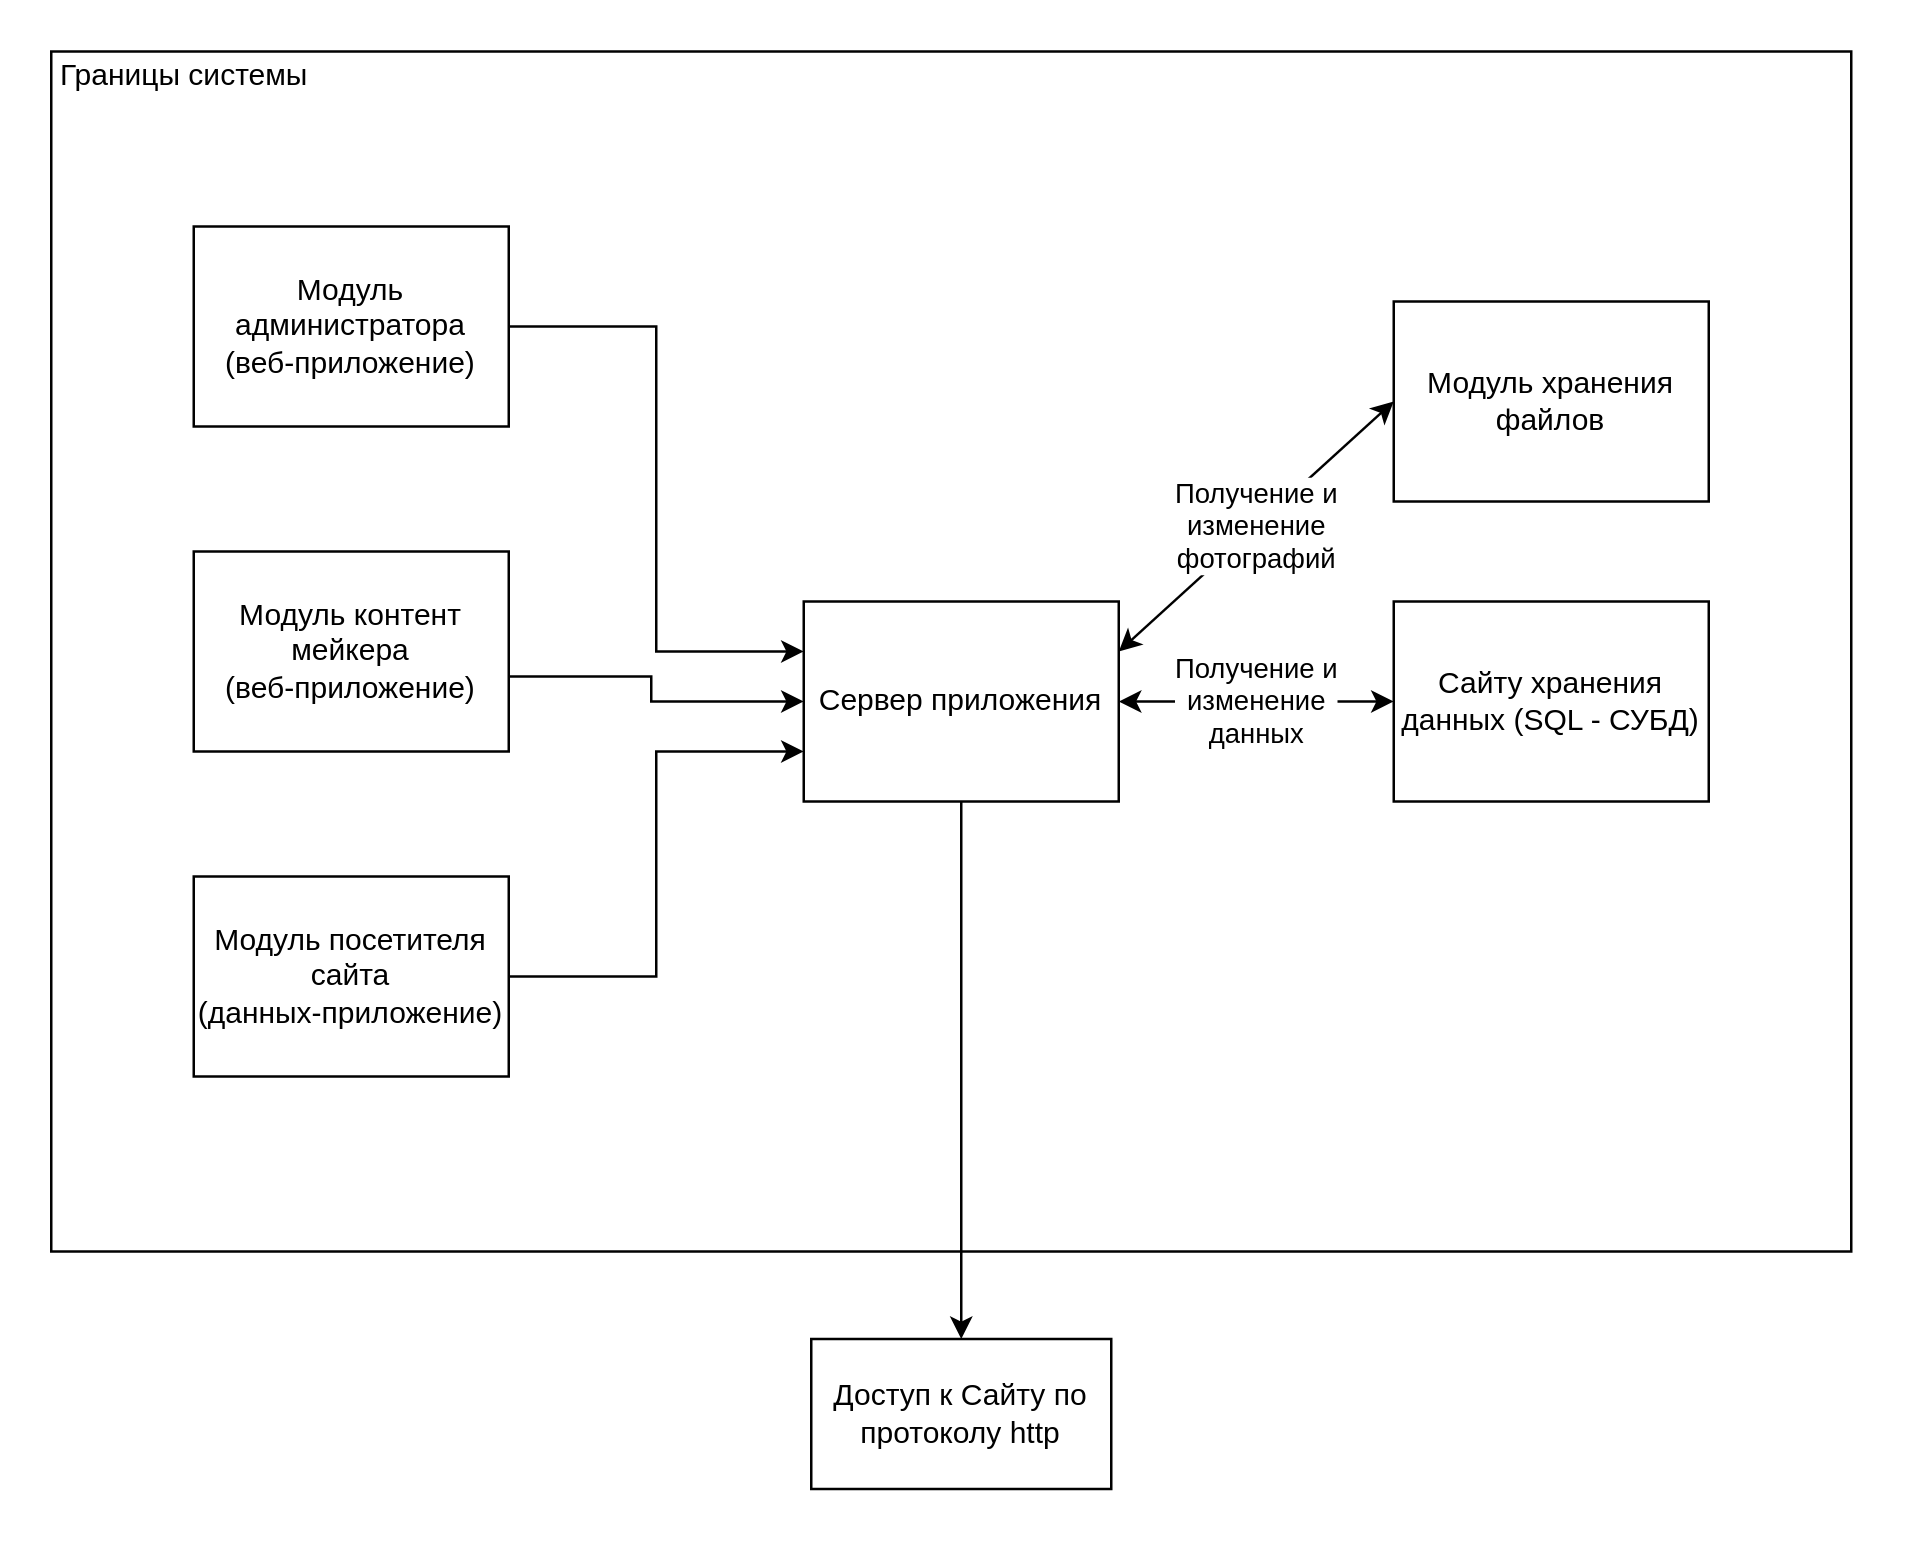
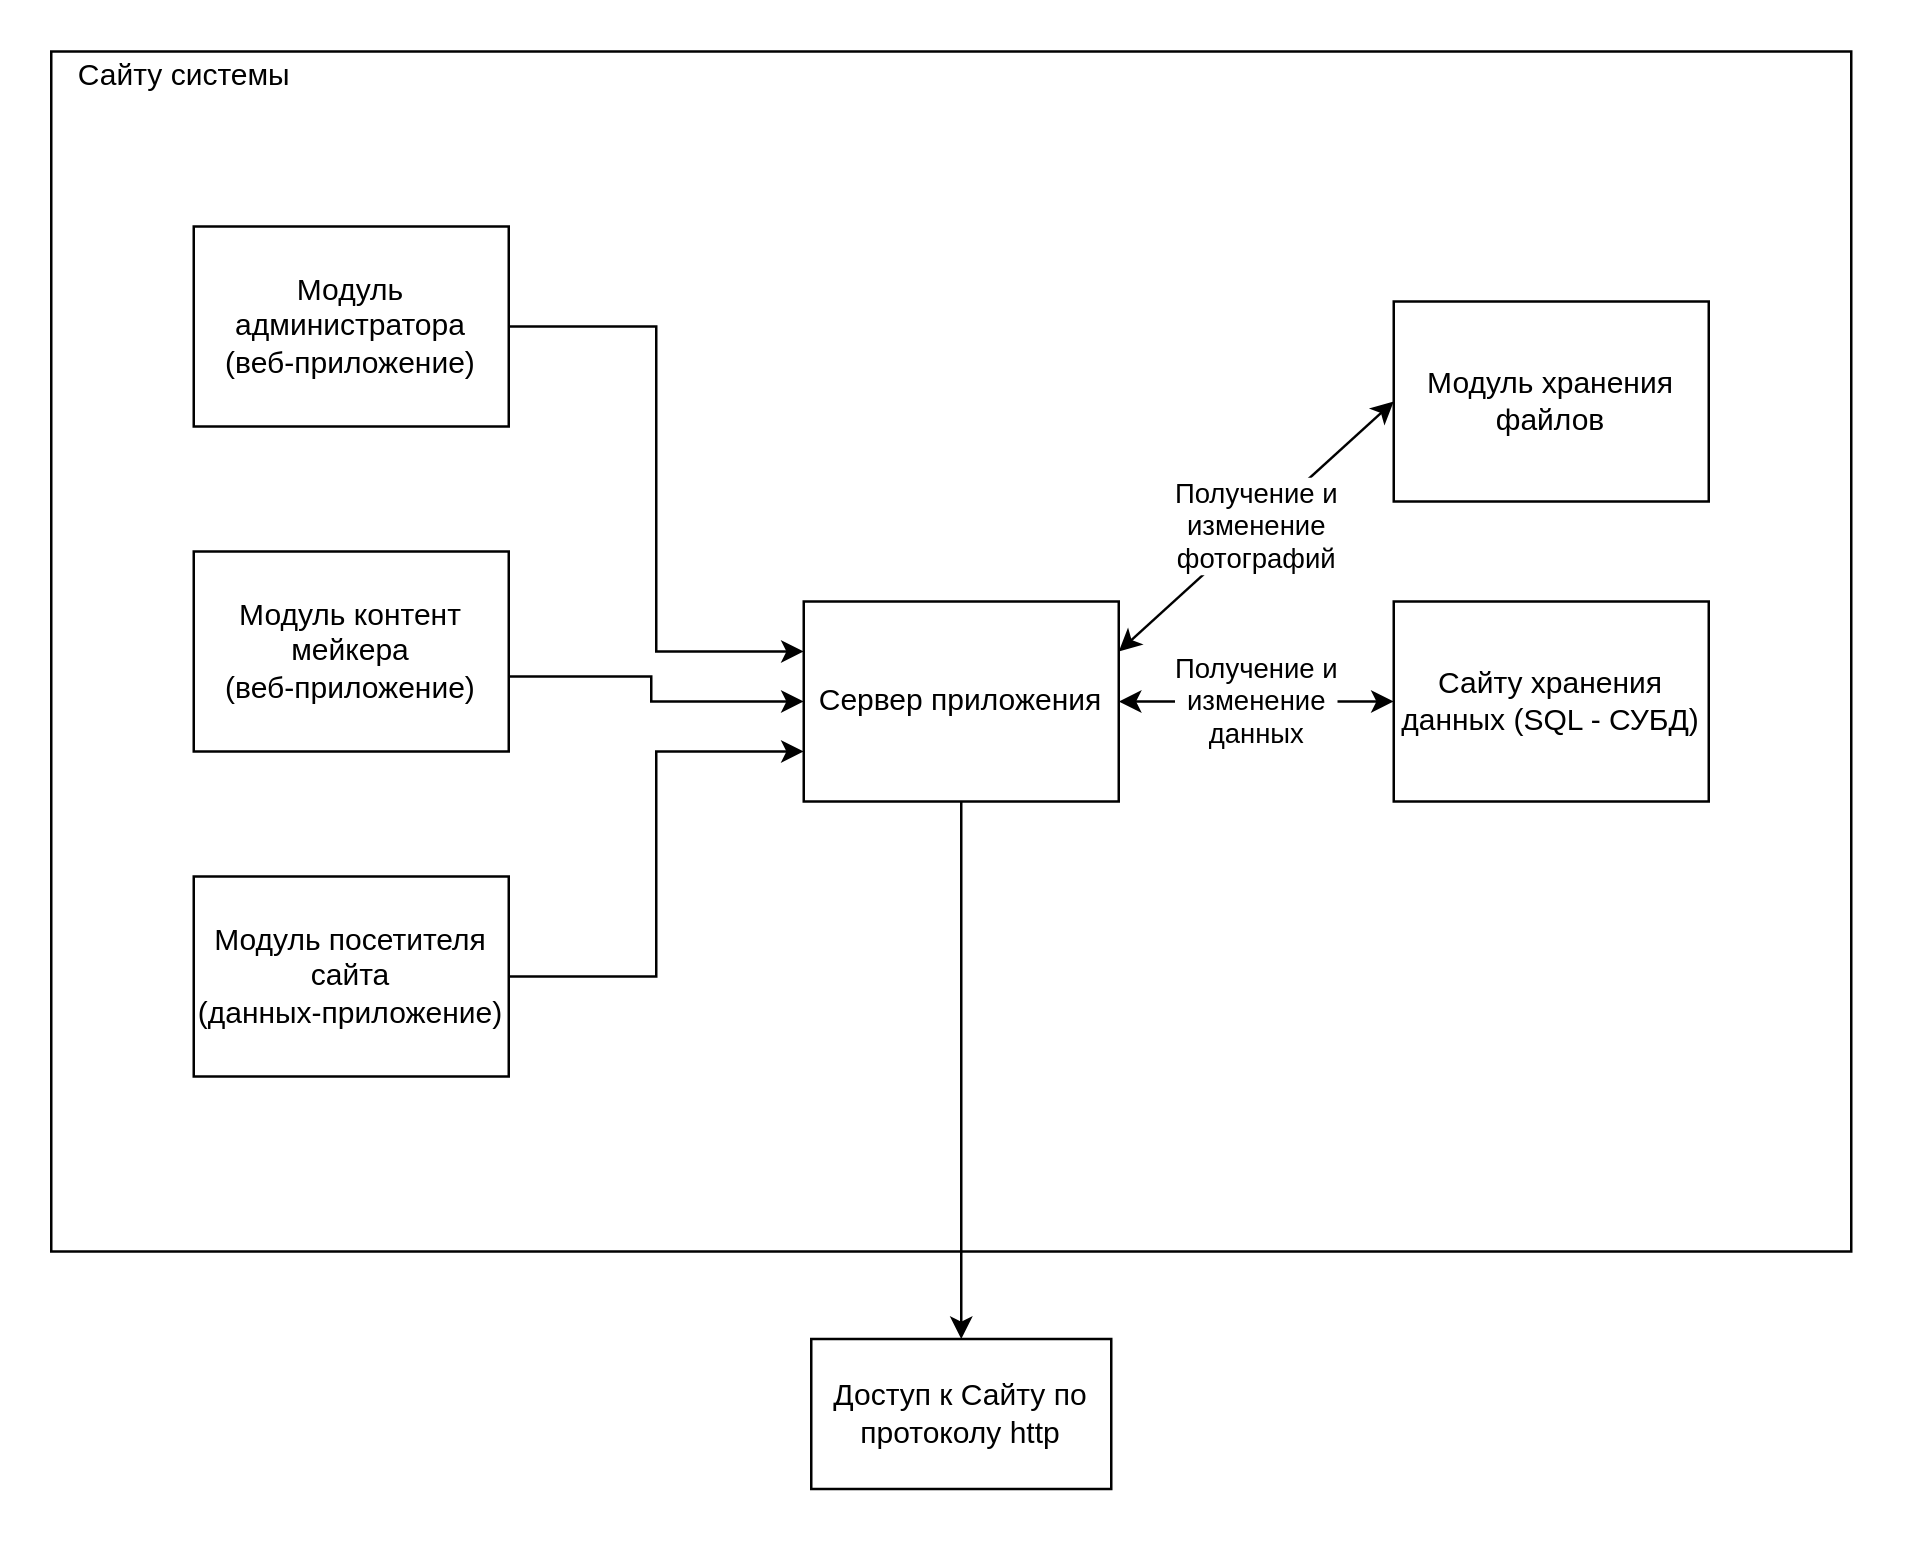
(185, 76) -> (185, 76)
